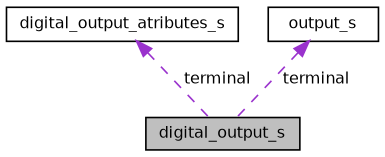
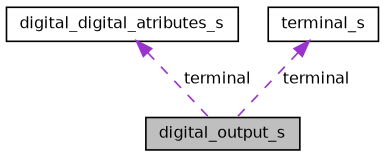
(122, 24) -> (122, 24)
(323, 24) -> (323, 24)
